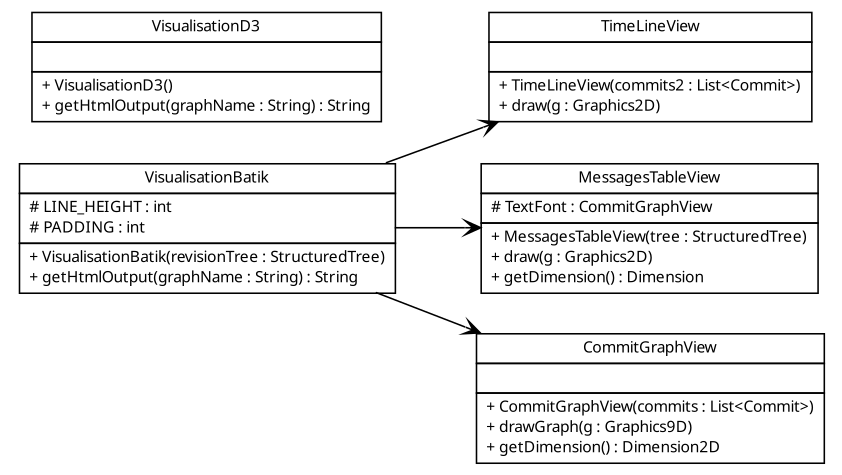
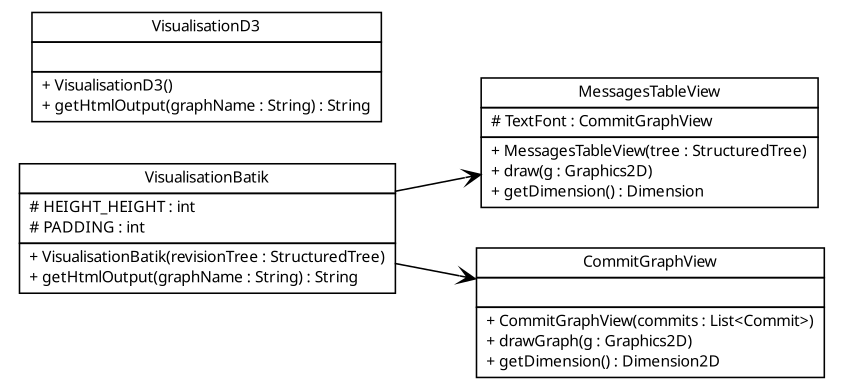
(650, 67) -> none
(101, 207) -> (113, 207)
(590, 427) -> (590, 342)
